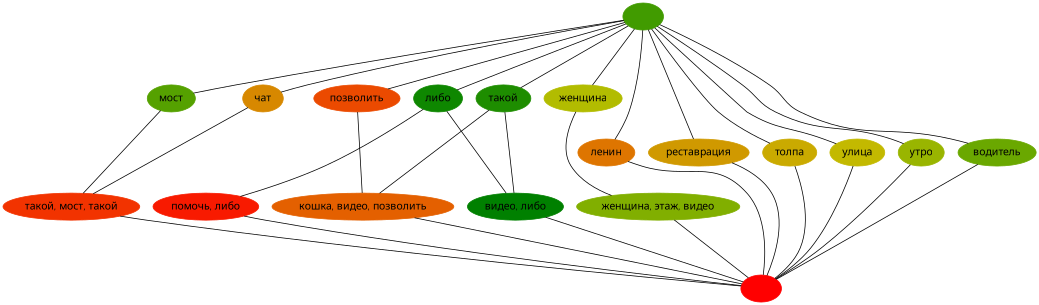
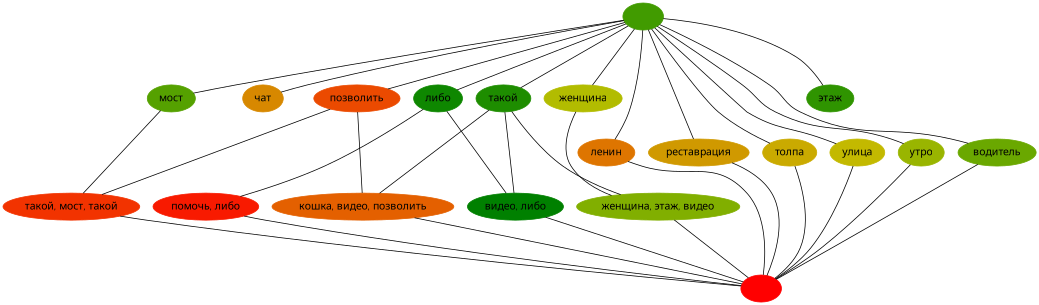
none -> (830, 98)
(171, 151) -> (216, 152)
none -> (559, 163)
